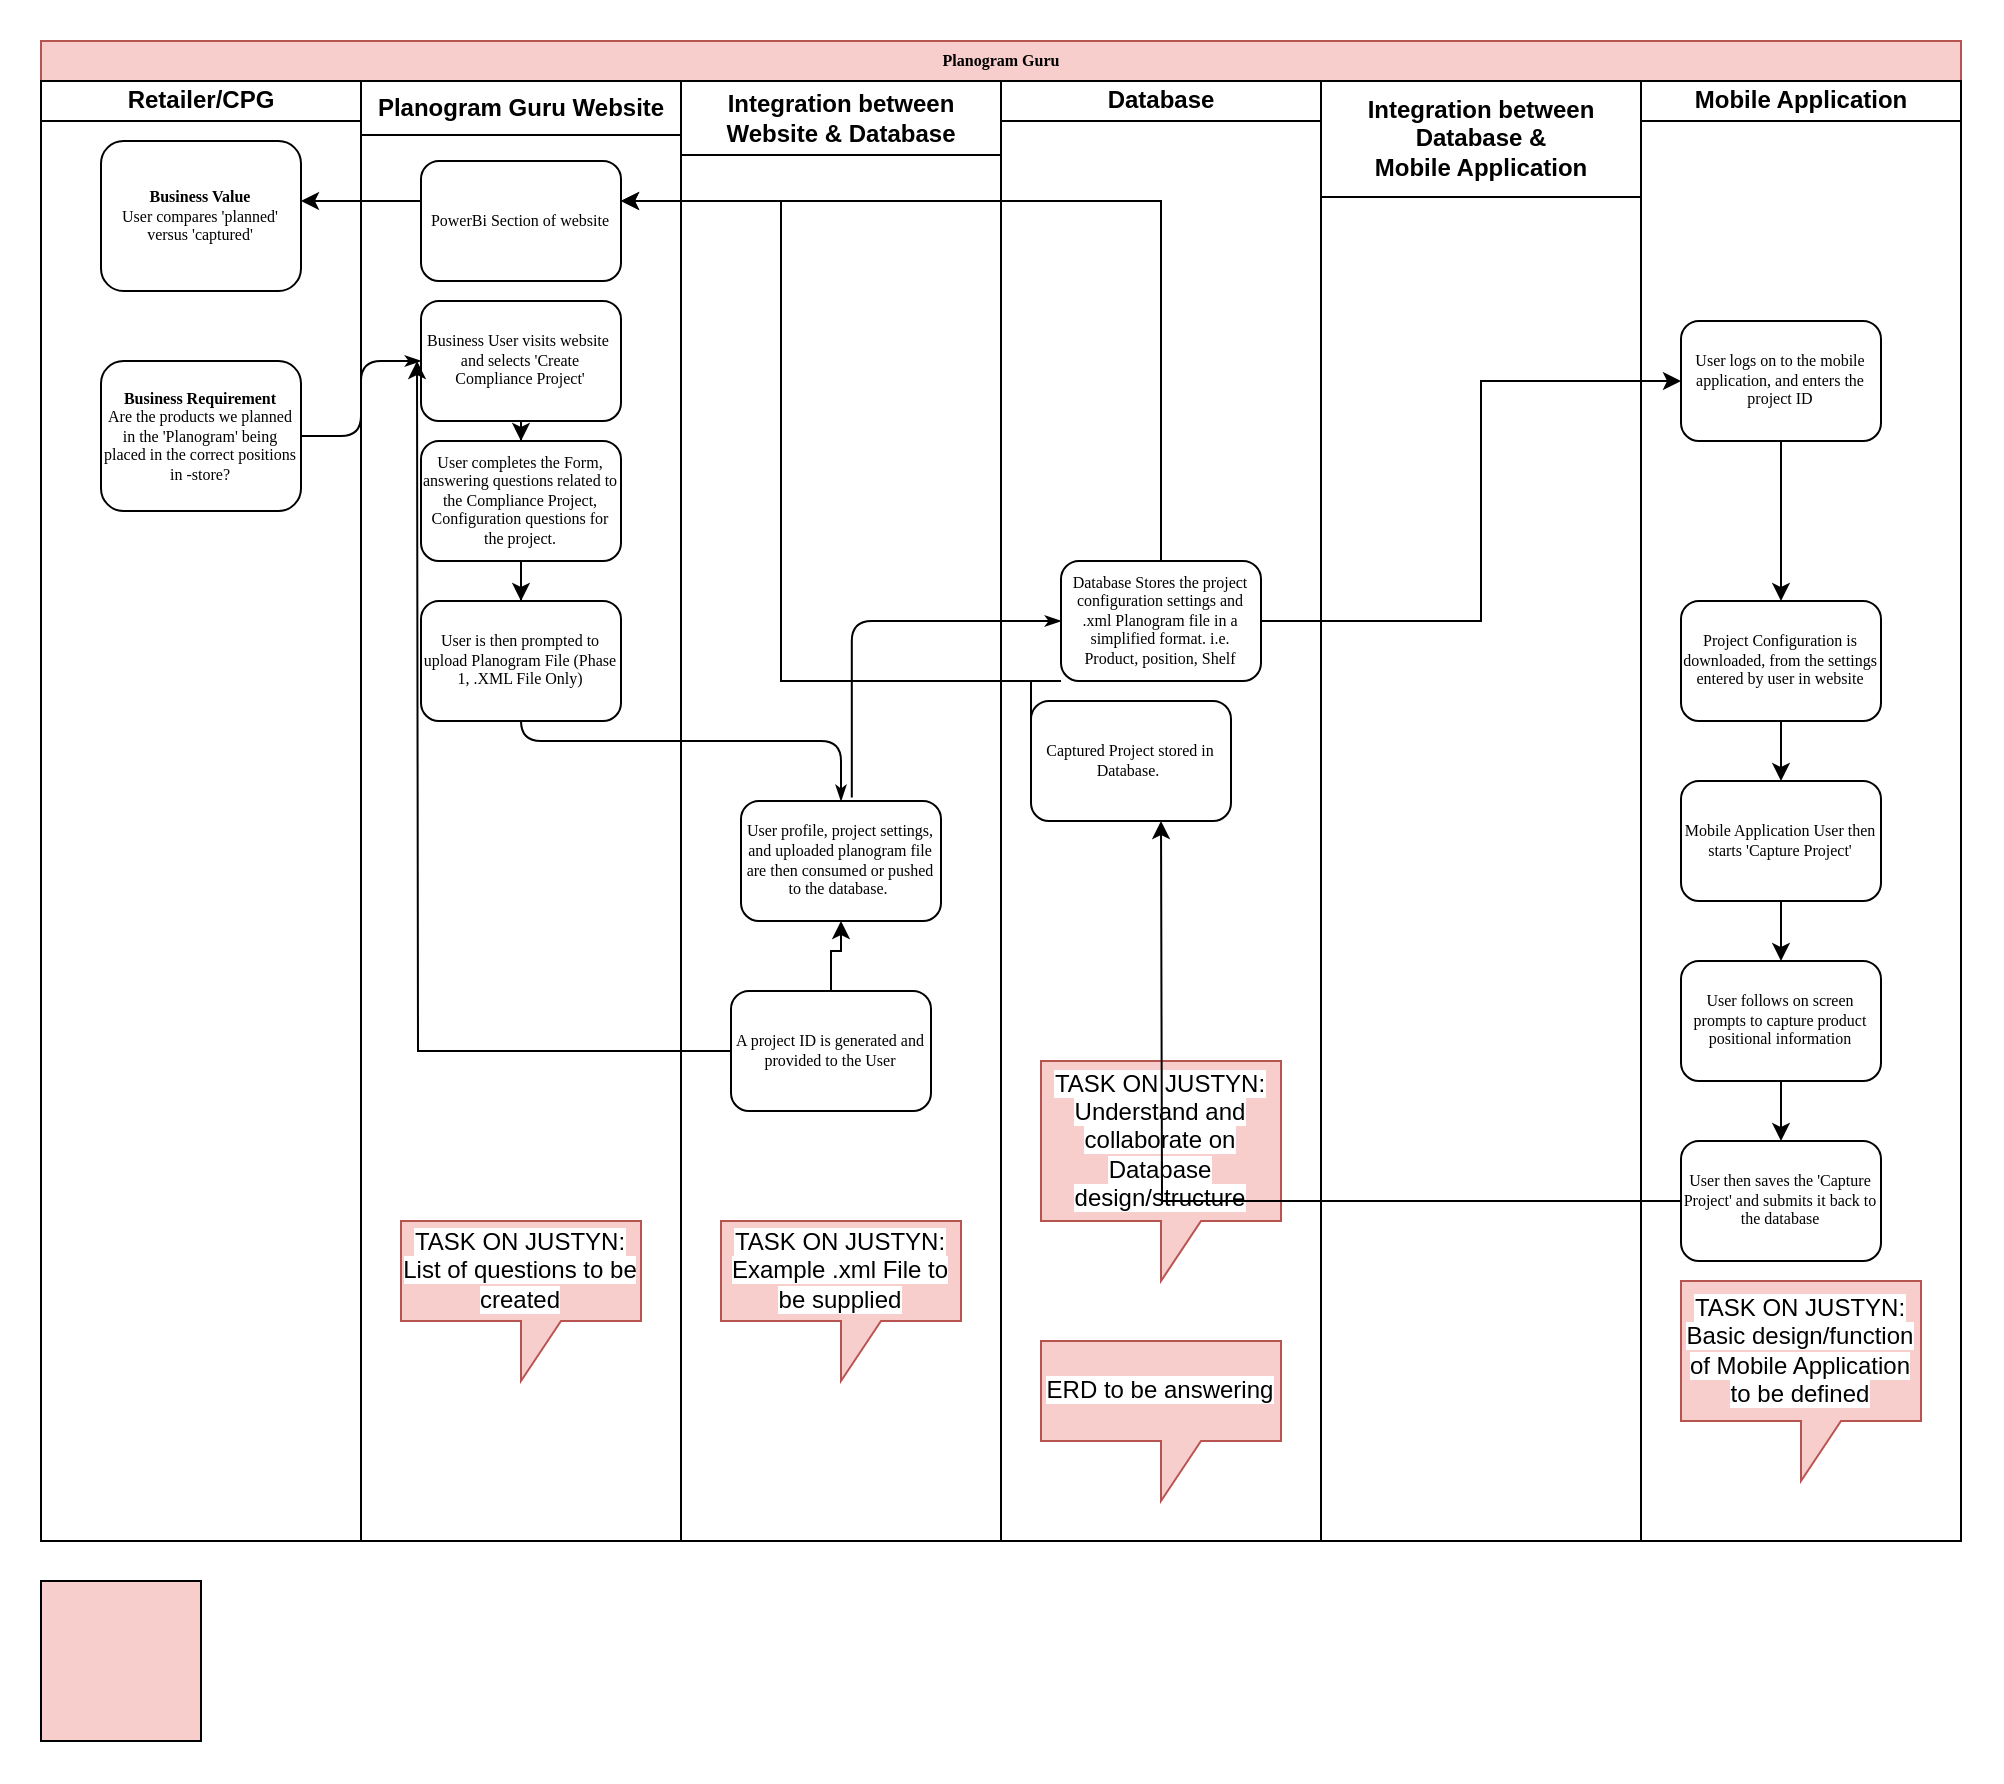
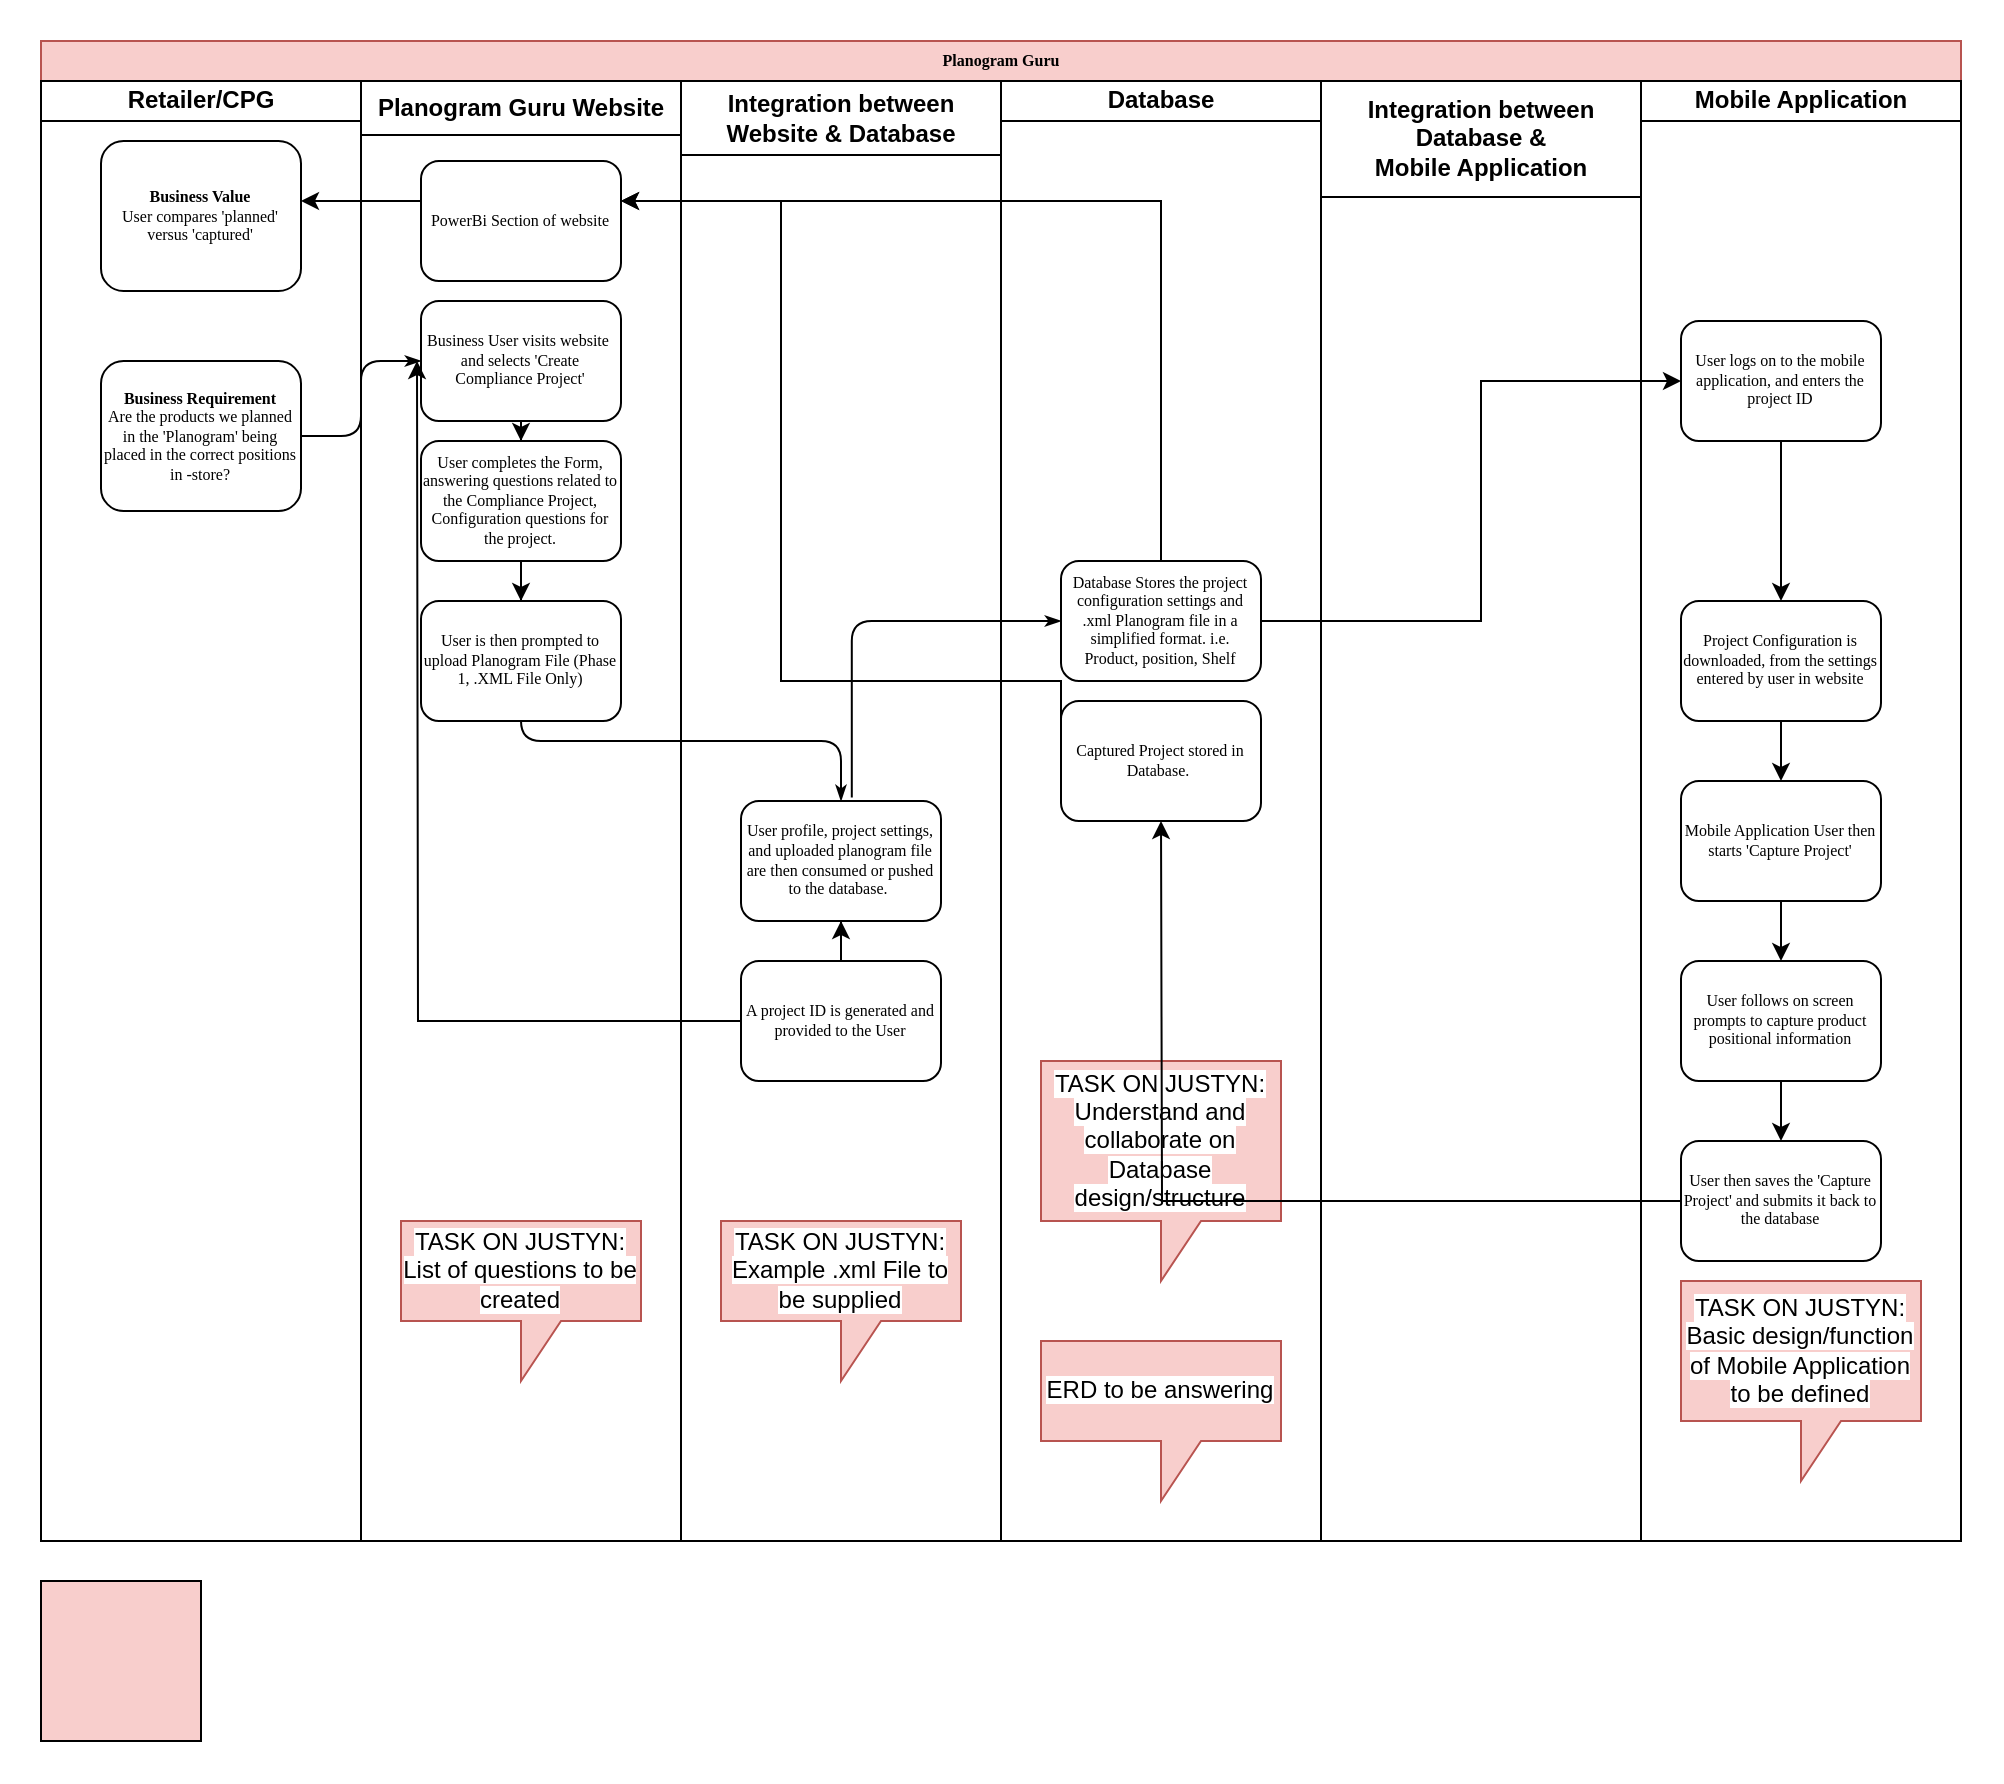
(1131, 761) -> (1161, 761)
(831, 1051) -> (841, 1021)
